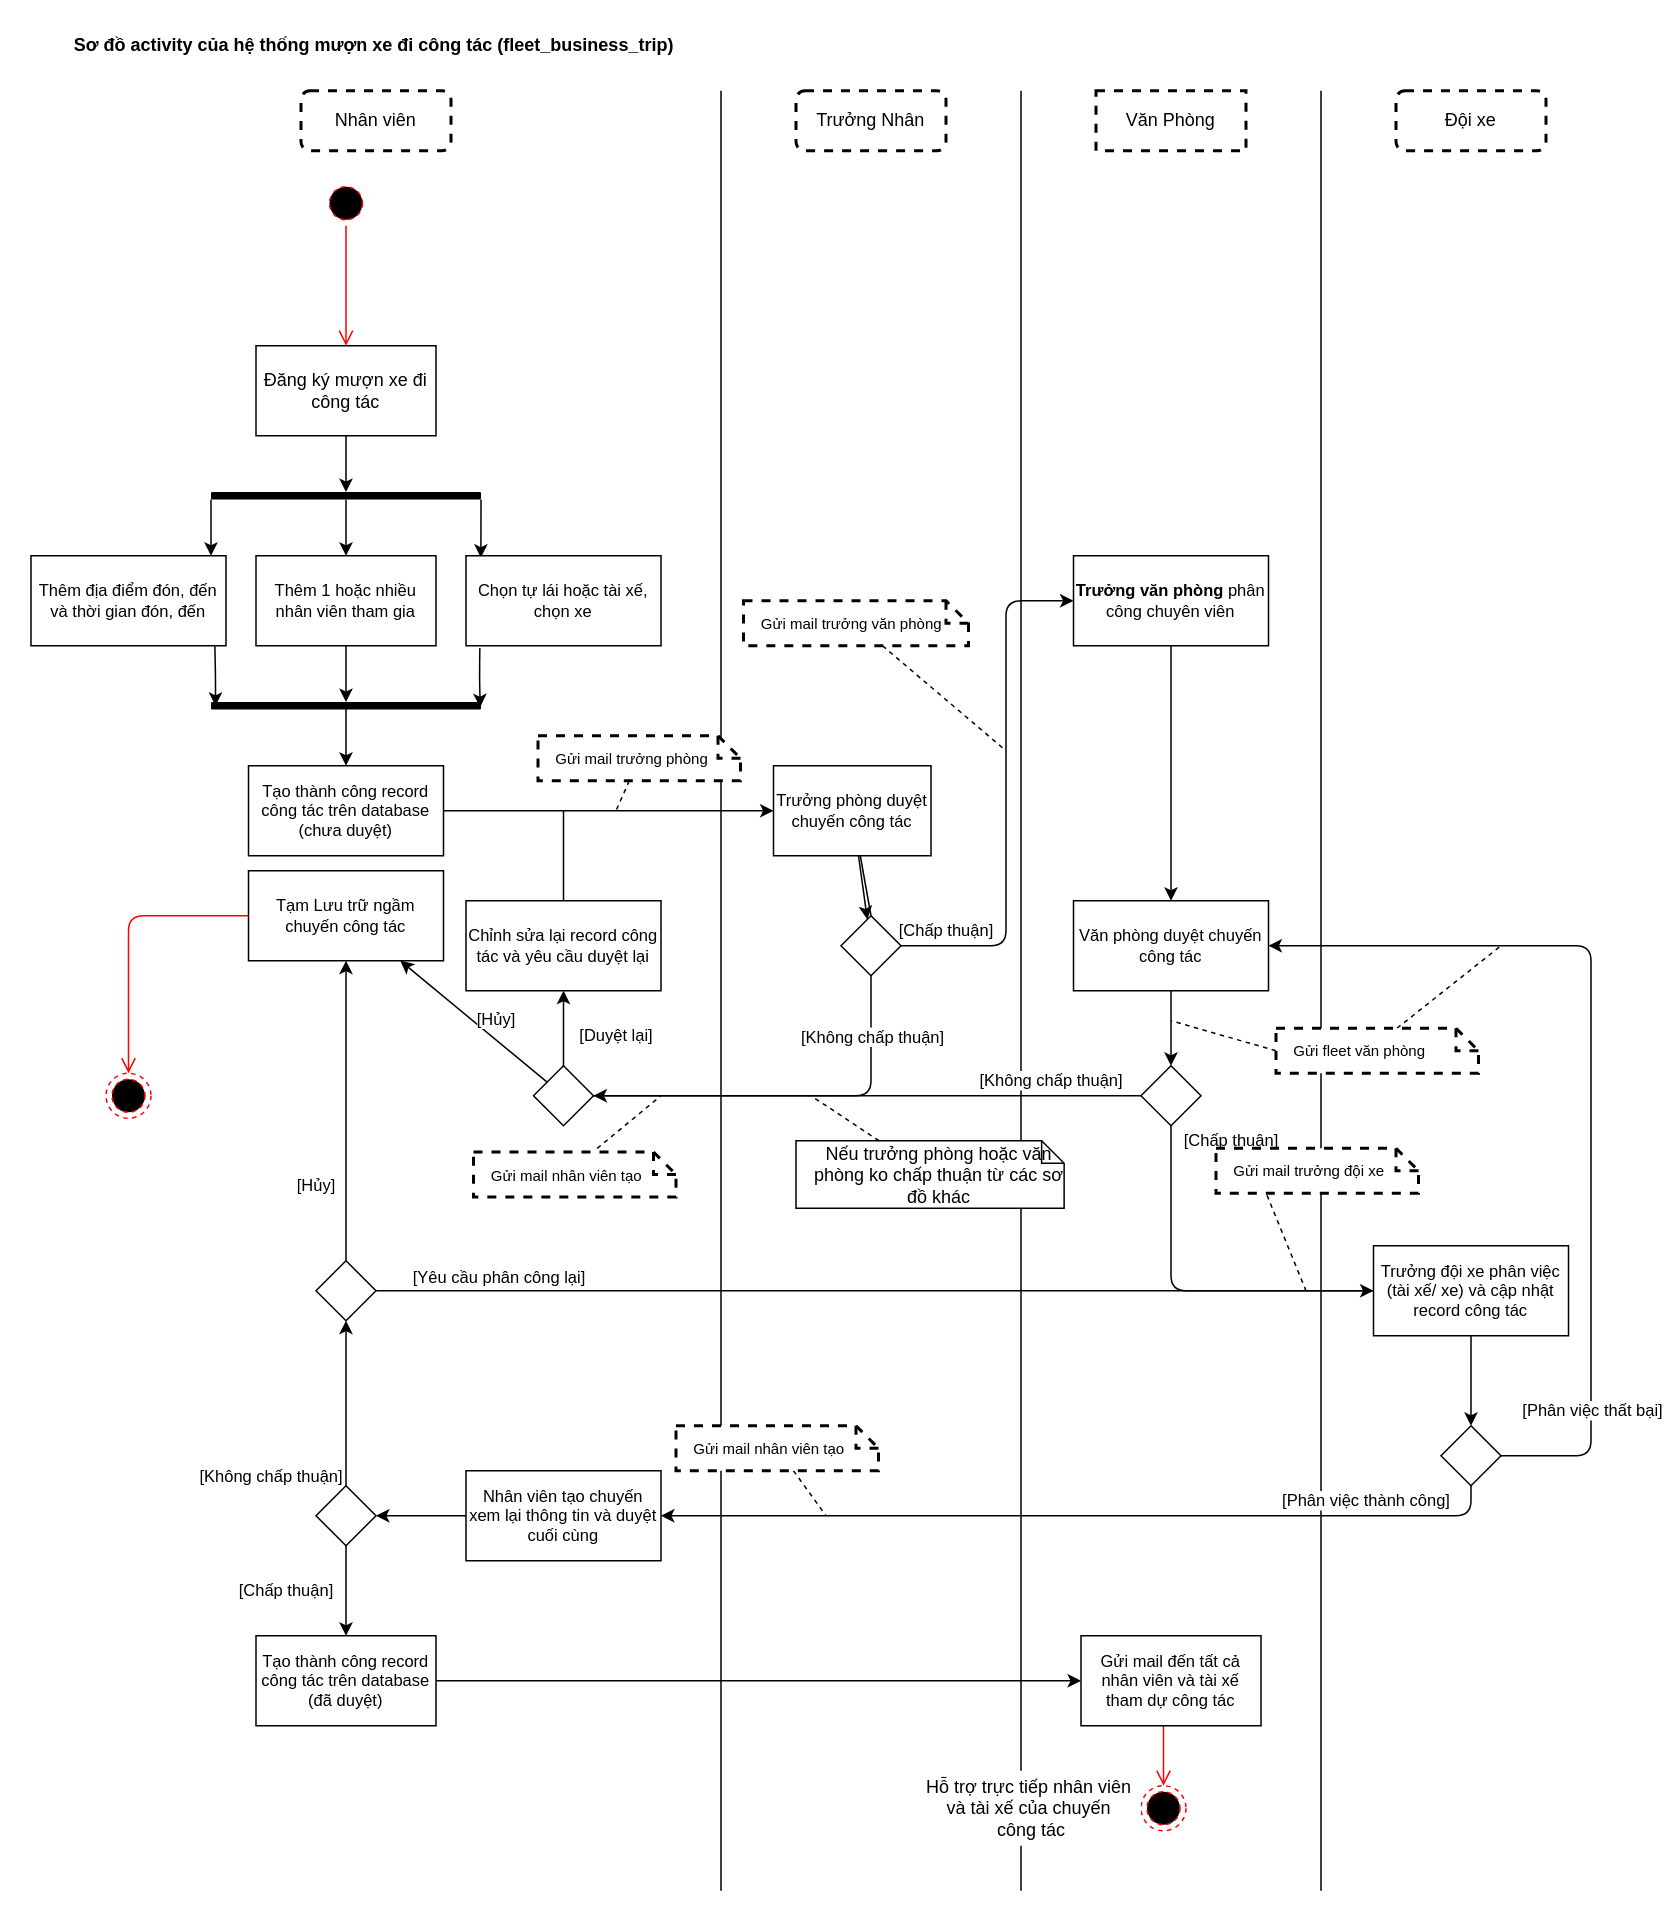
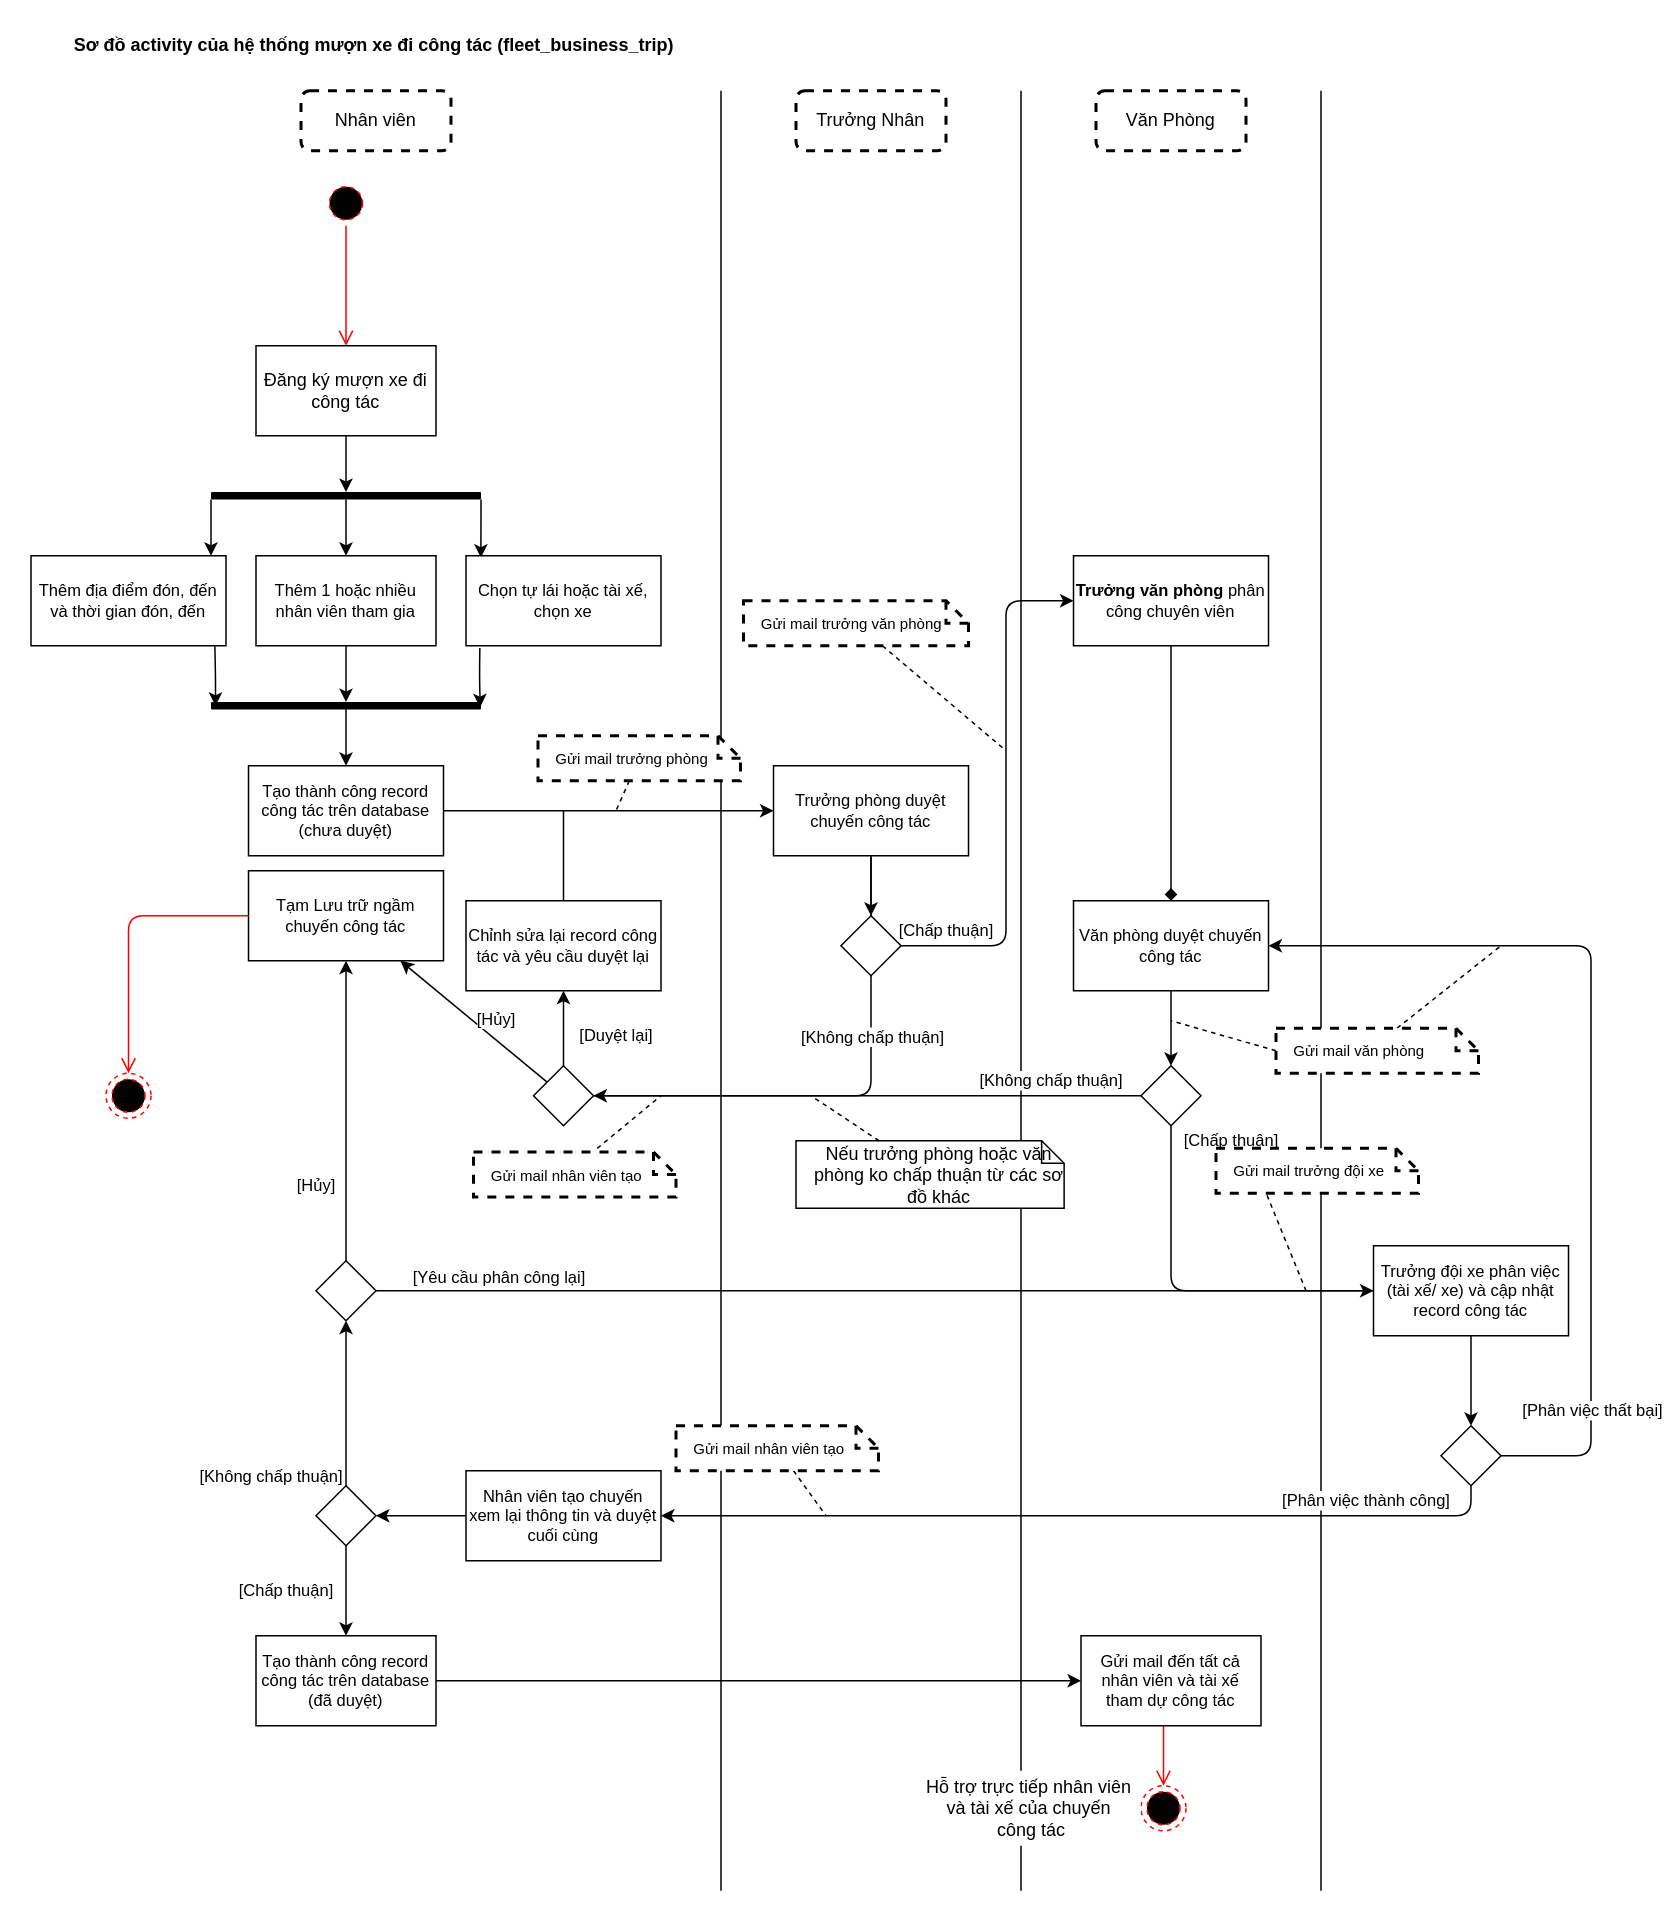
(1171, 121) -> (1171, 121)
(1471, 121) -> none
(852, 811) -> (871, 811)
(1171, 889) -> (1171, 888)
(1364, 1051) -> (1358, 1051)
